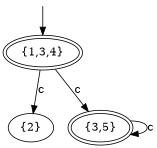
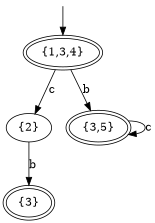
(78, 90) -> (87, 90)
none -> (29, 203)
